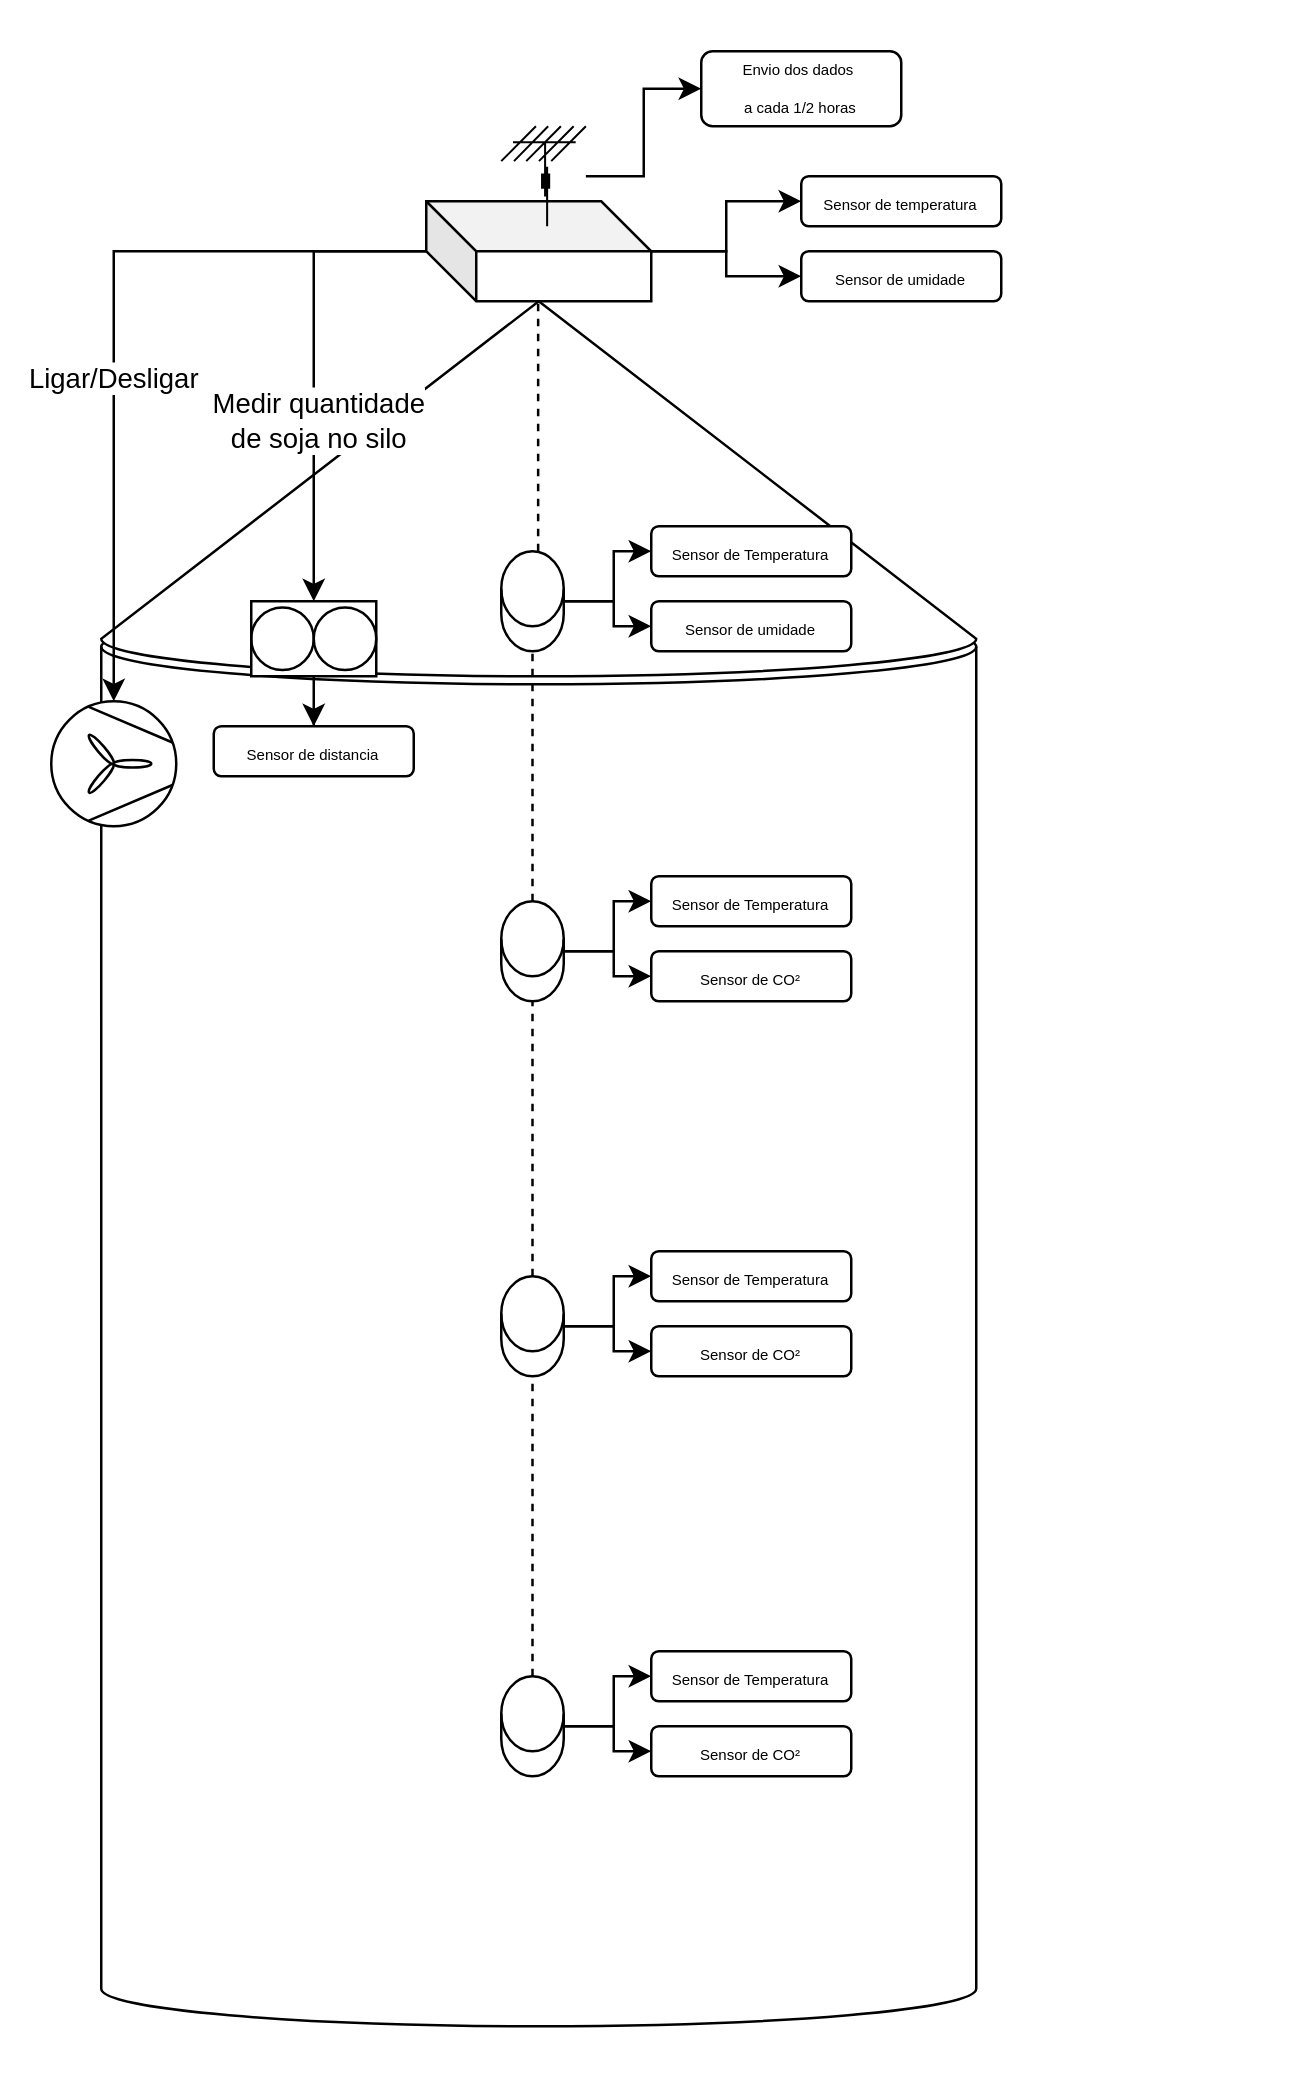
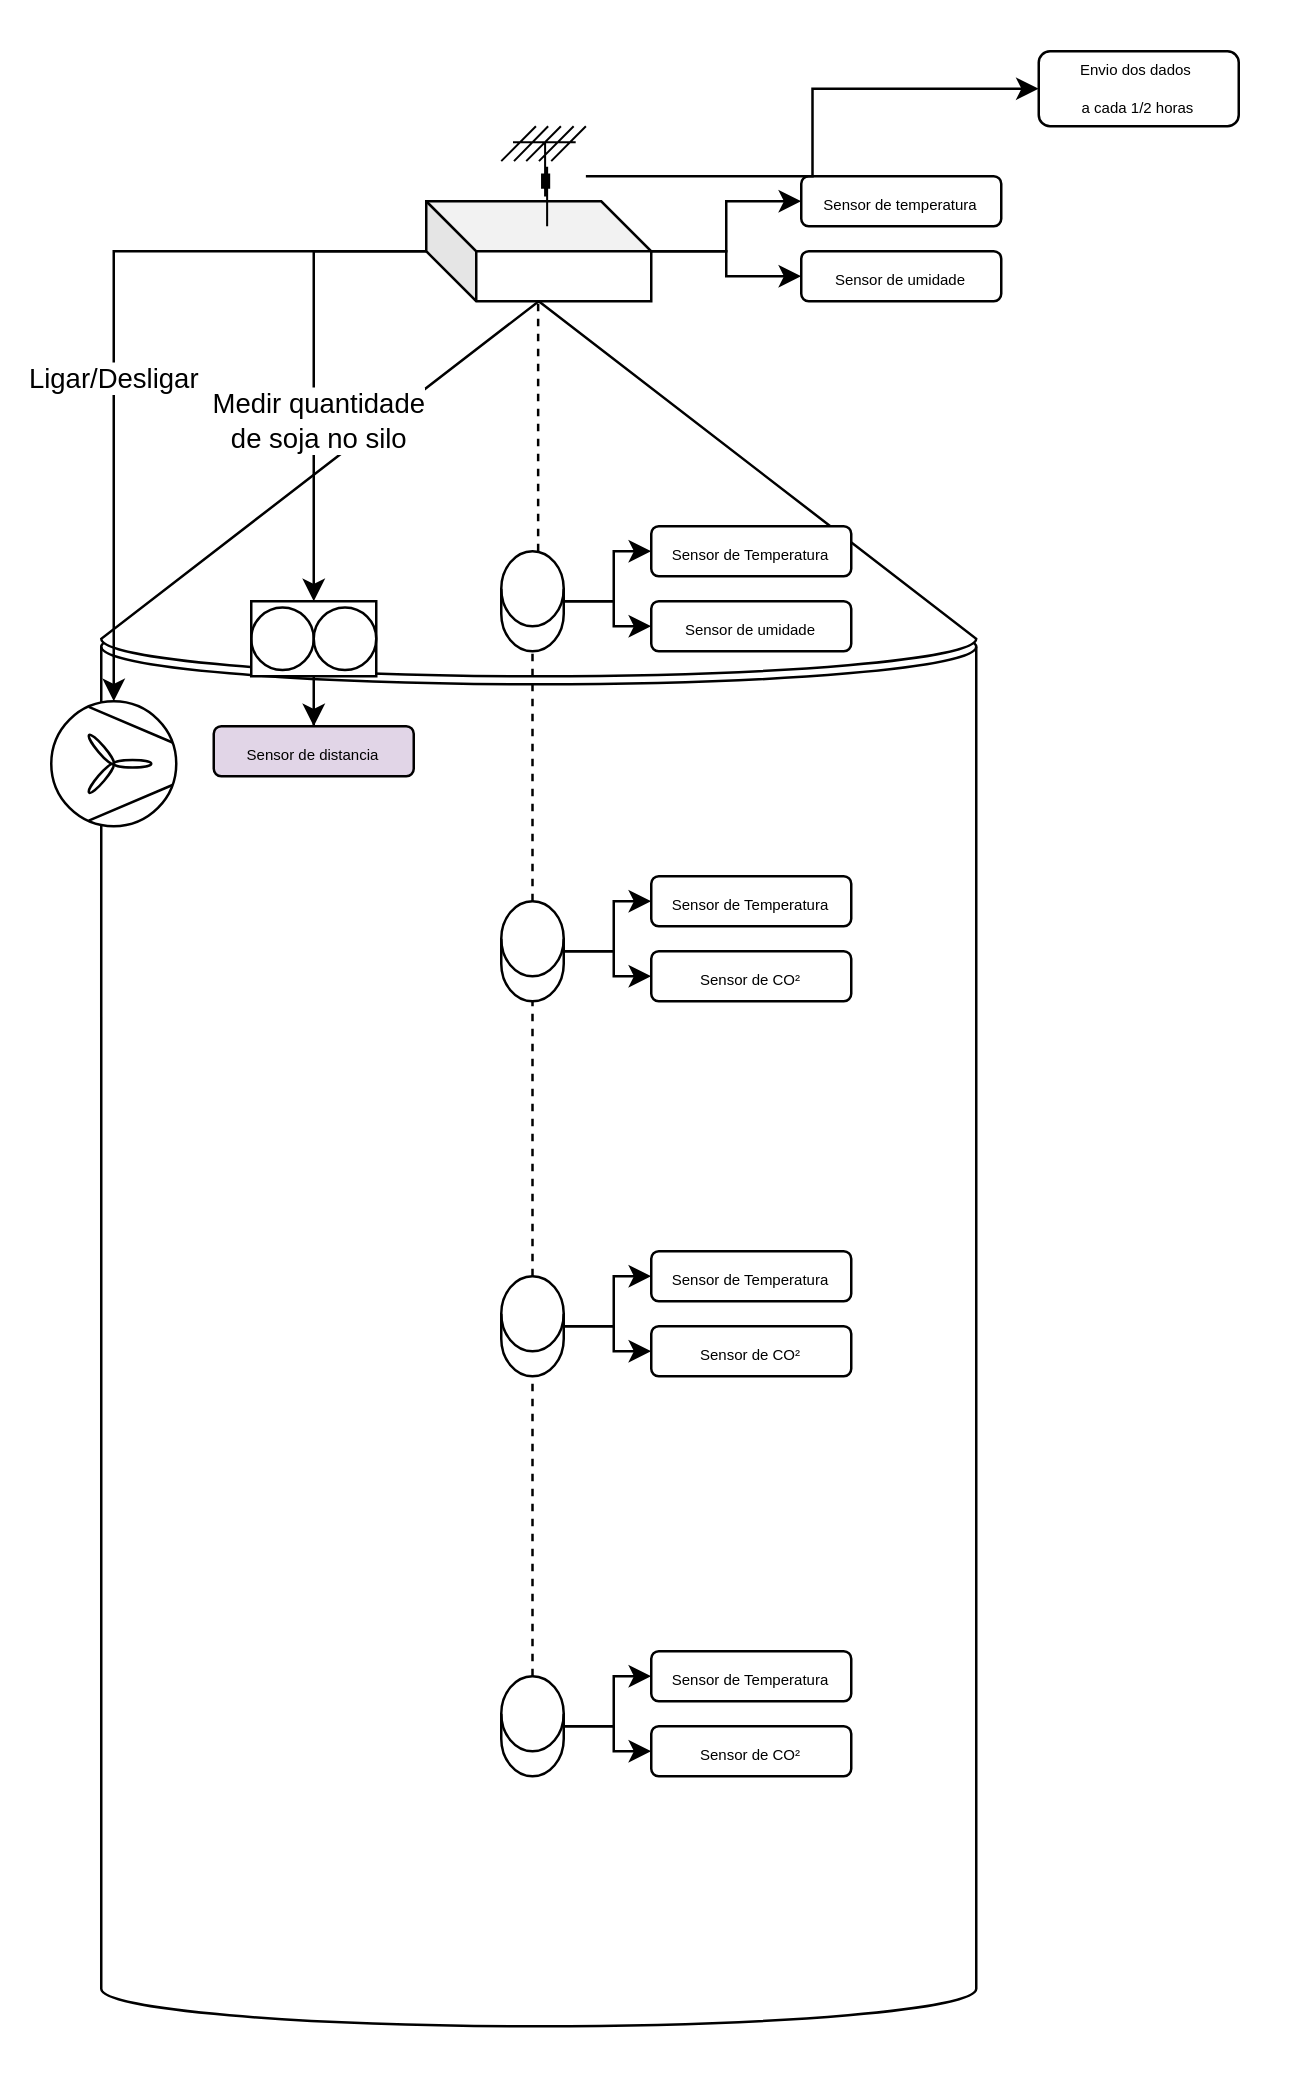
(801, 89) -> (1139, 89)
(314, 751) -> (314, 751)
